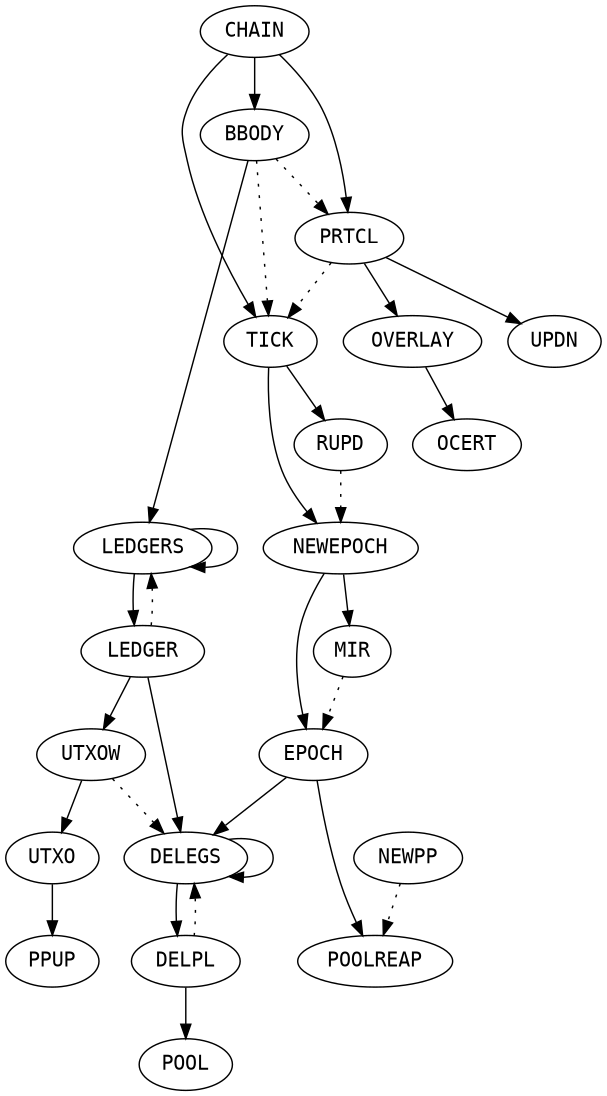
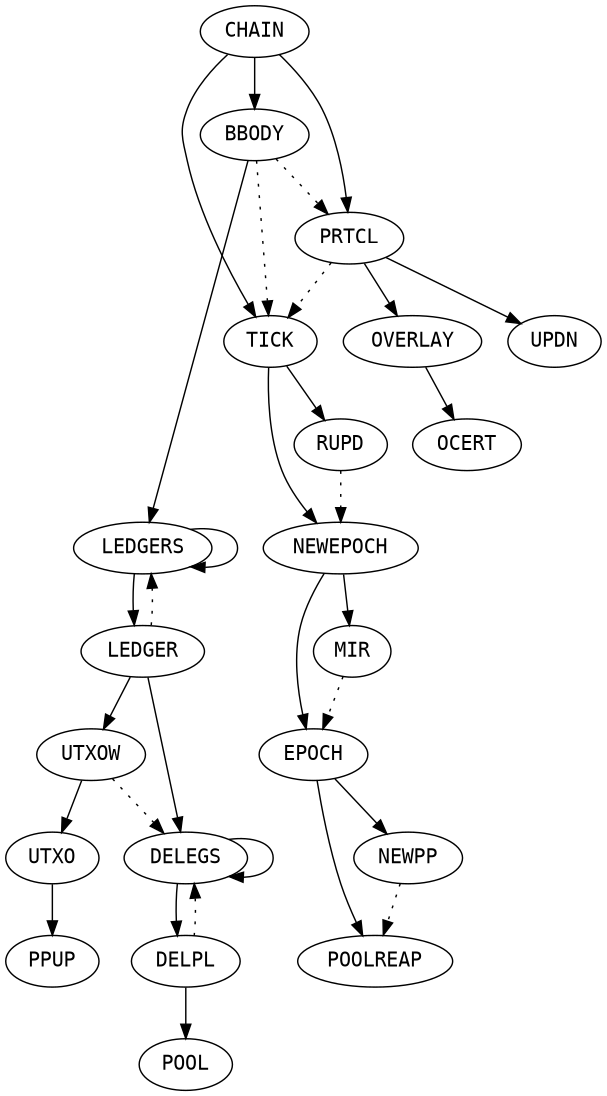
(256, 801) -> (356, 801)
